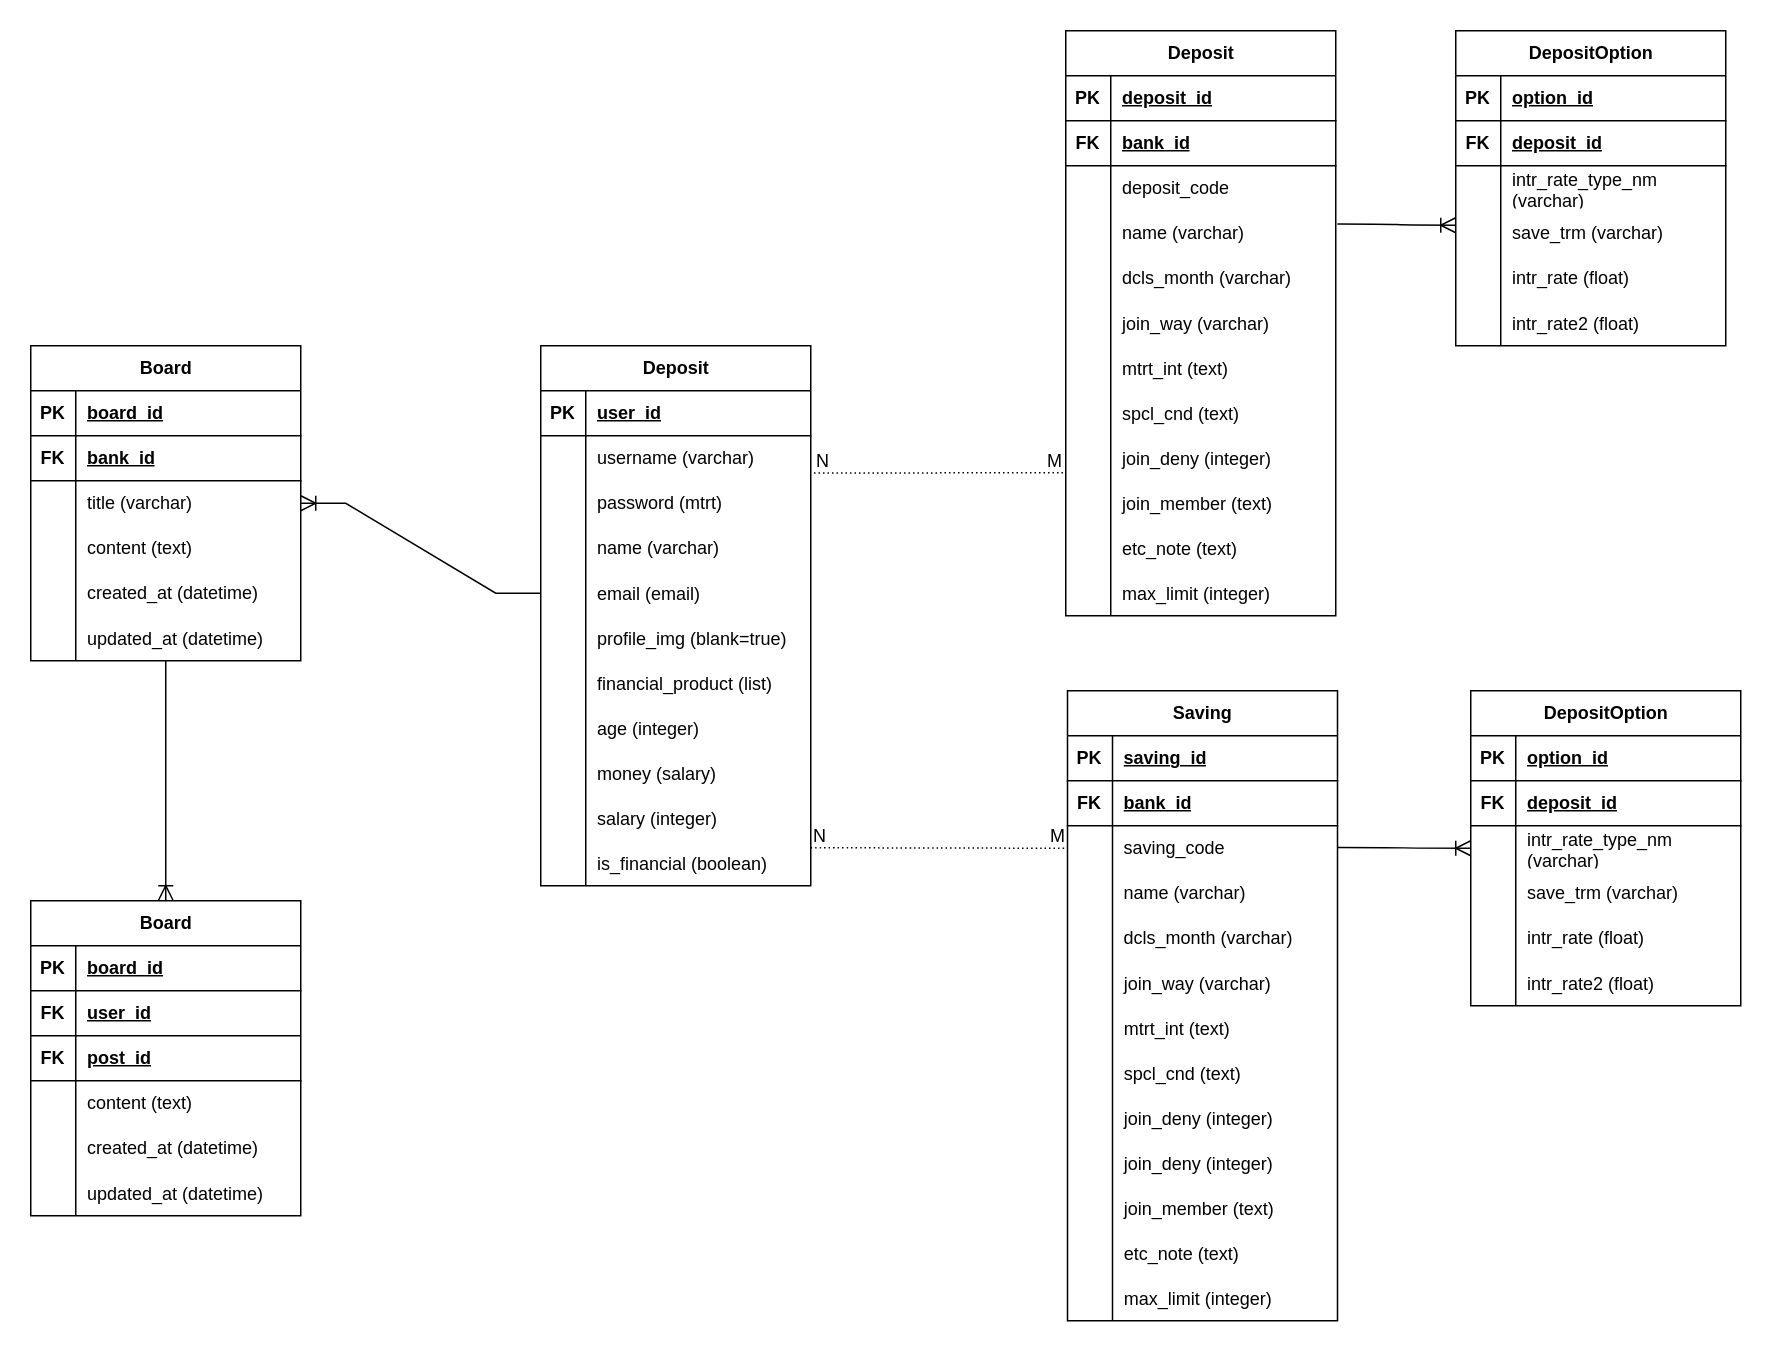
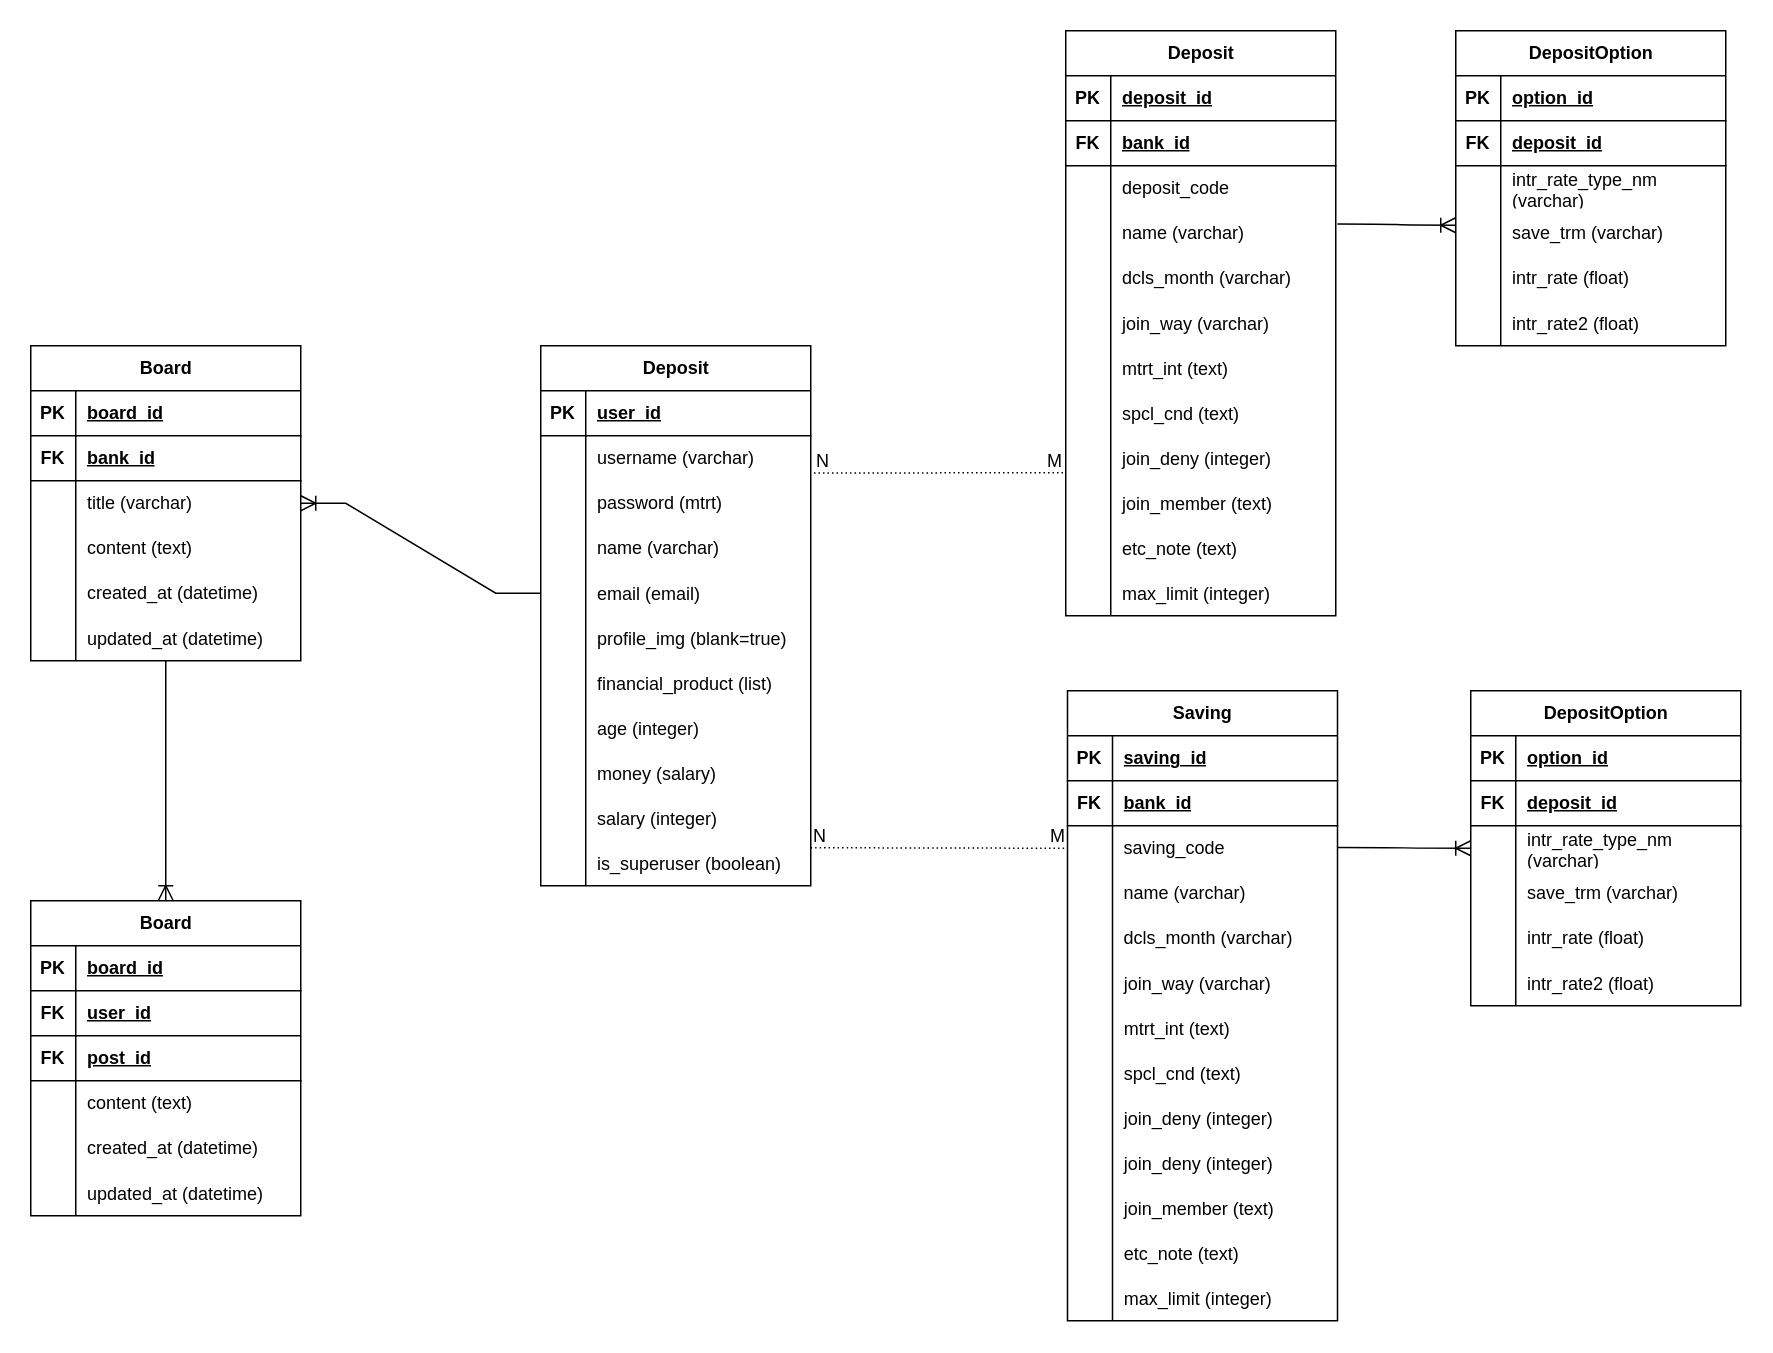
(694, 864) -> (701, 864)
